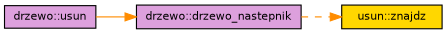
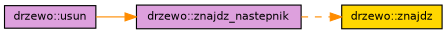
(219, 17) -> (219, 17)
(392, 17) -> (392, 17)
